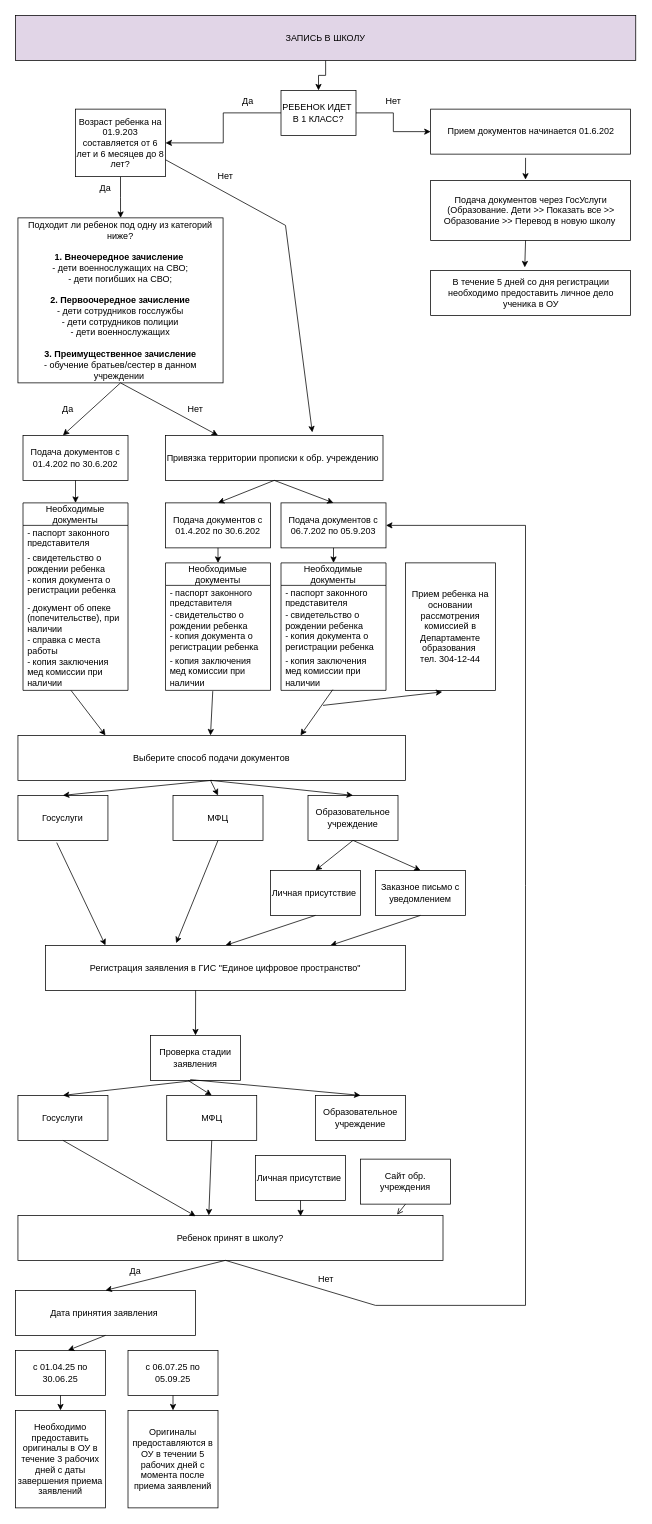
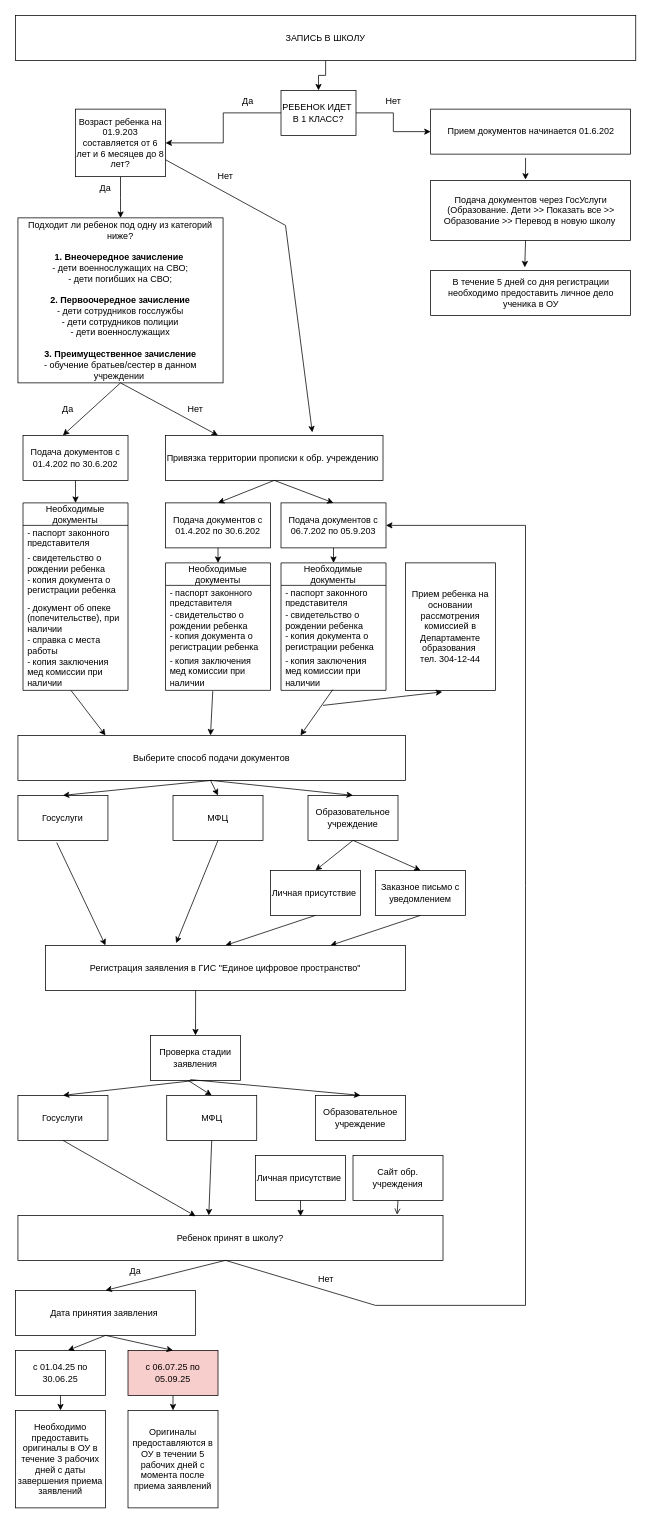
(326, 38) -> (326, 38)
(405, 1182) -> (398, 1178)
none -> (138, 1343)
(173, 1373) -> (173, 1373)
